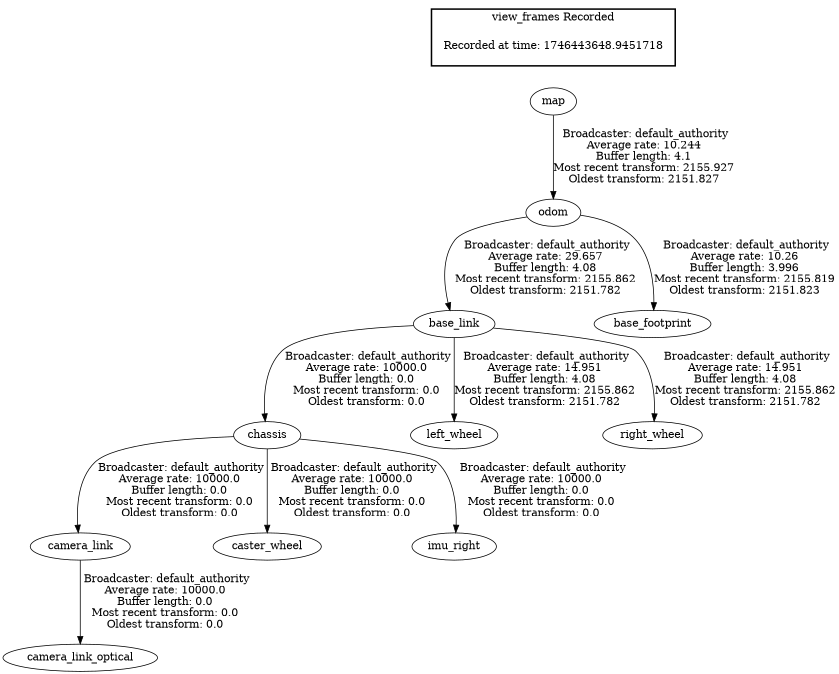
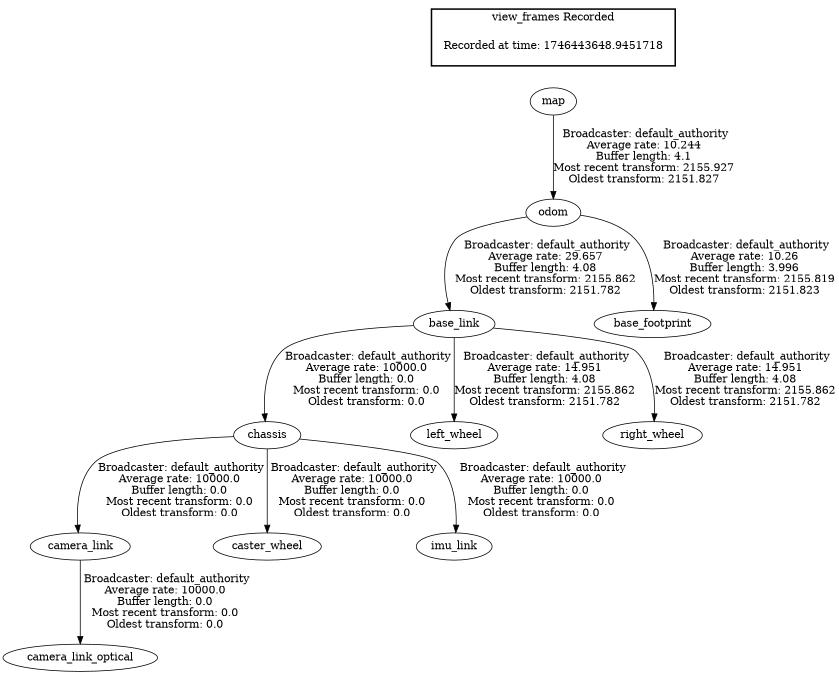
(454, 547) -> (454, 547)
